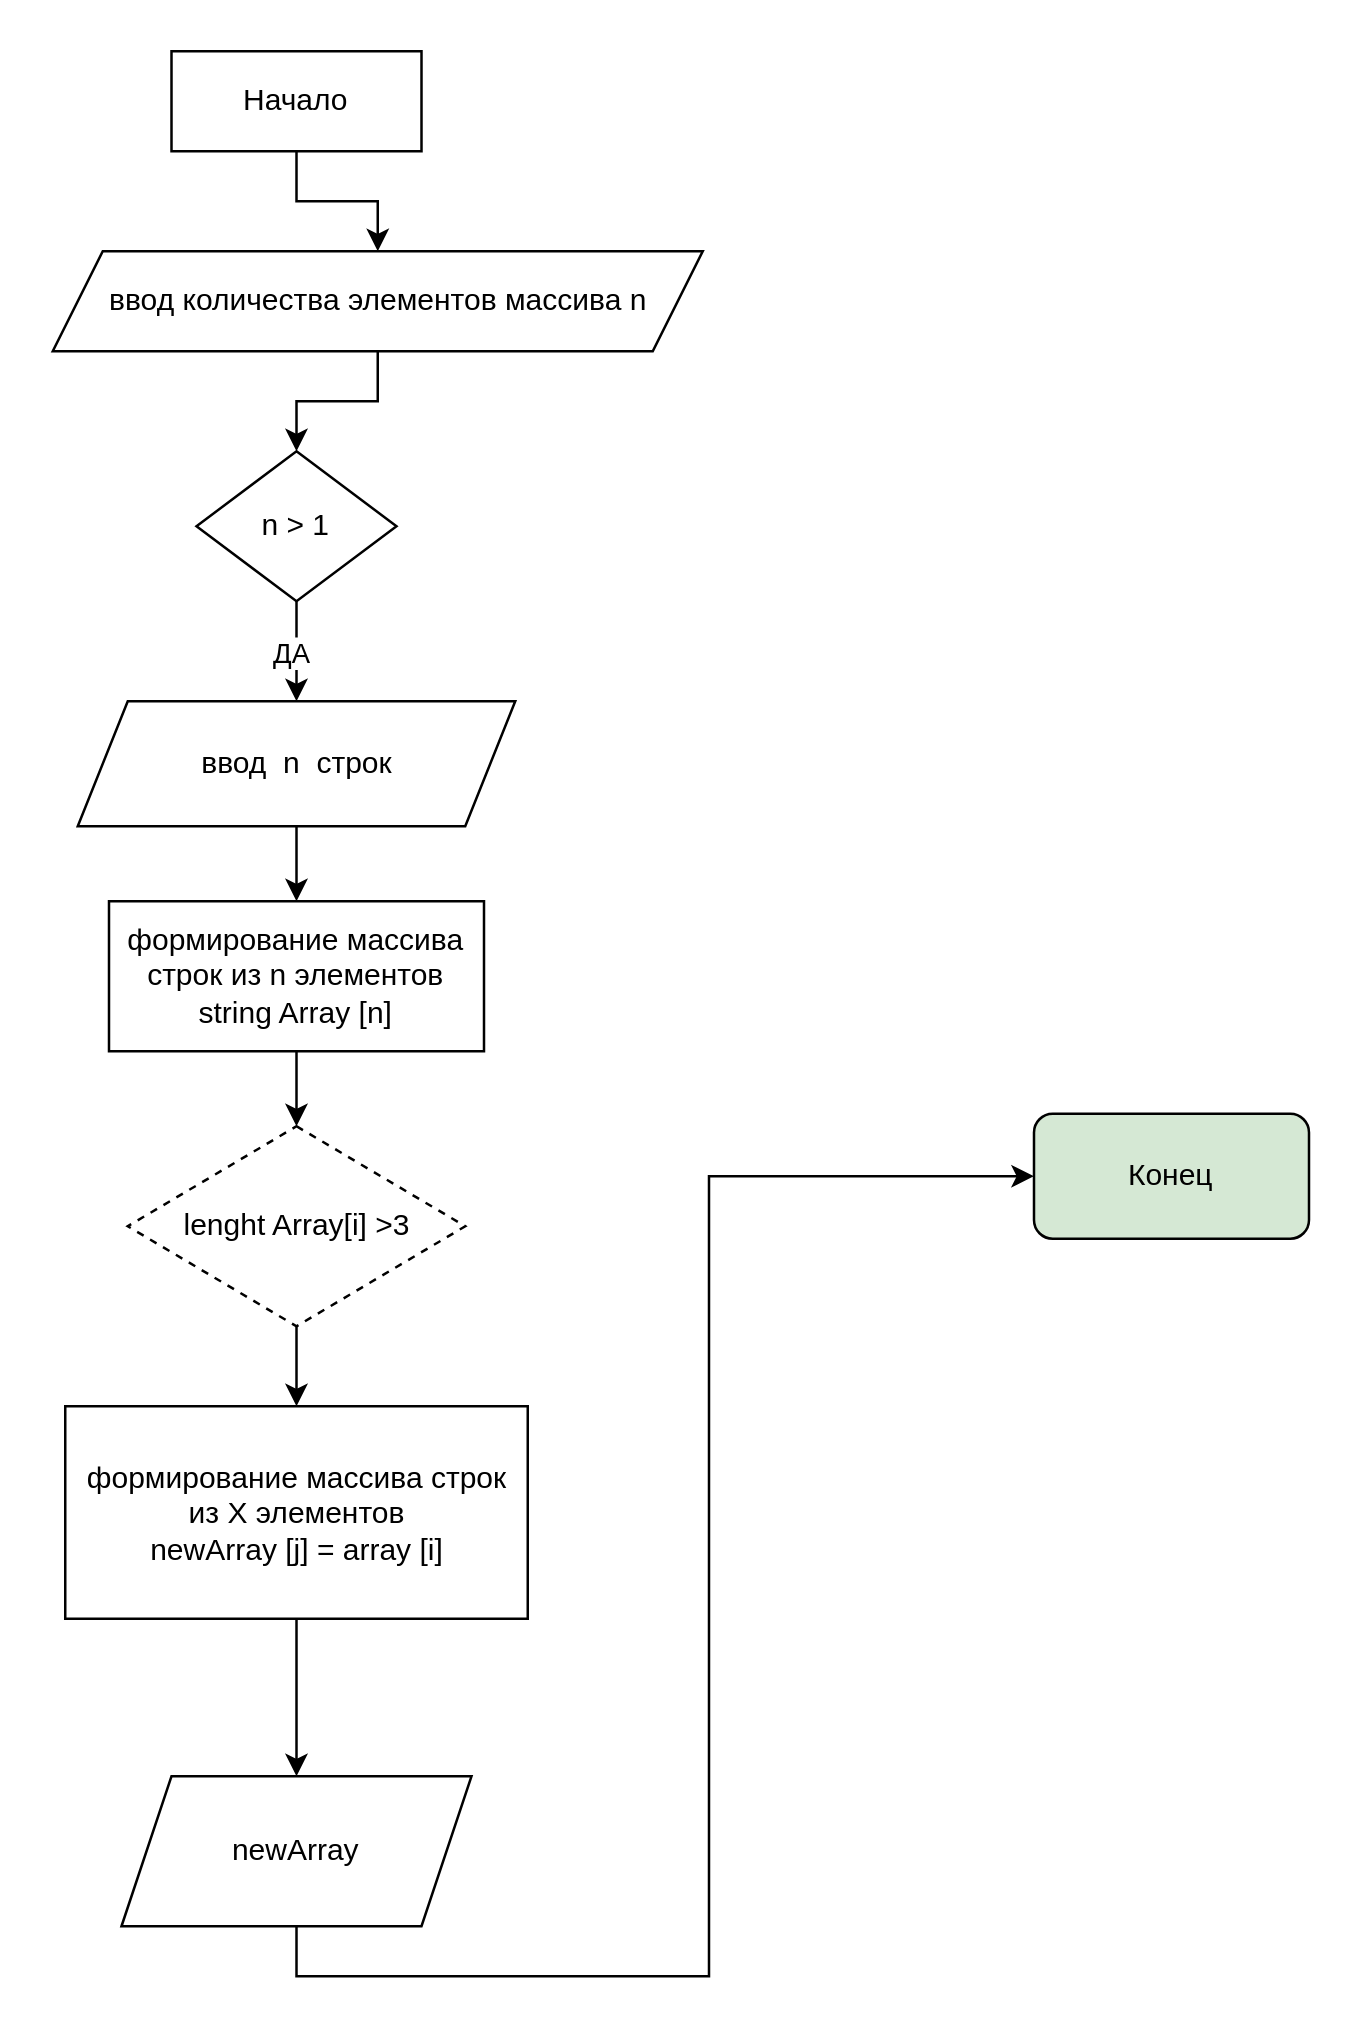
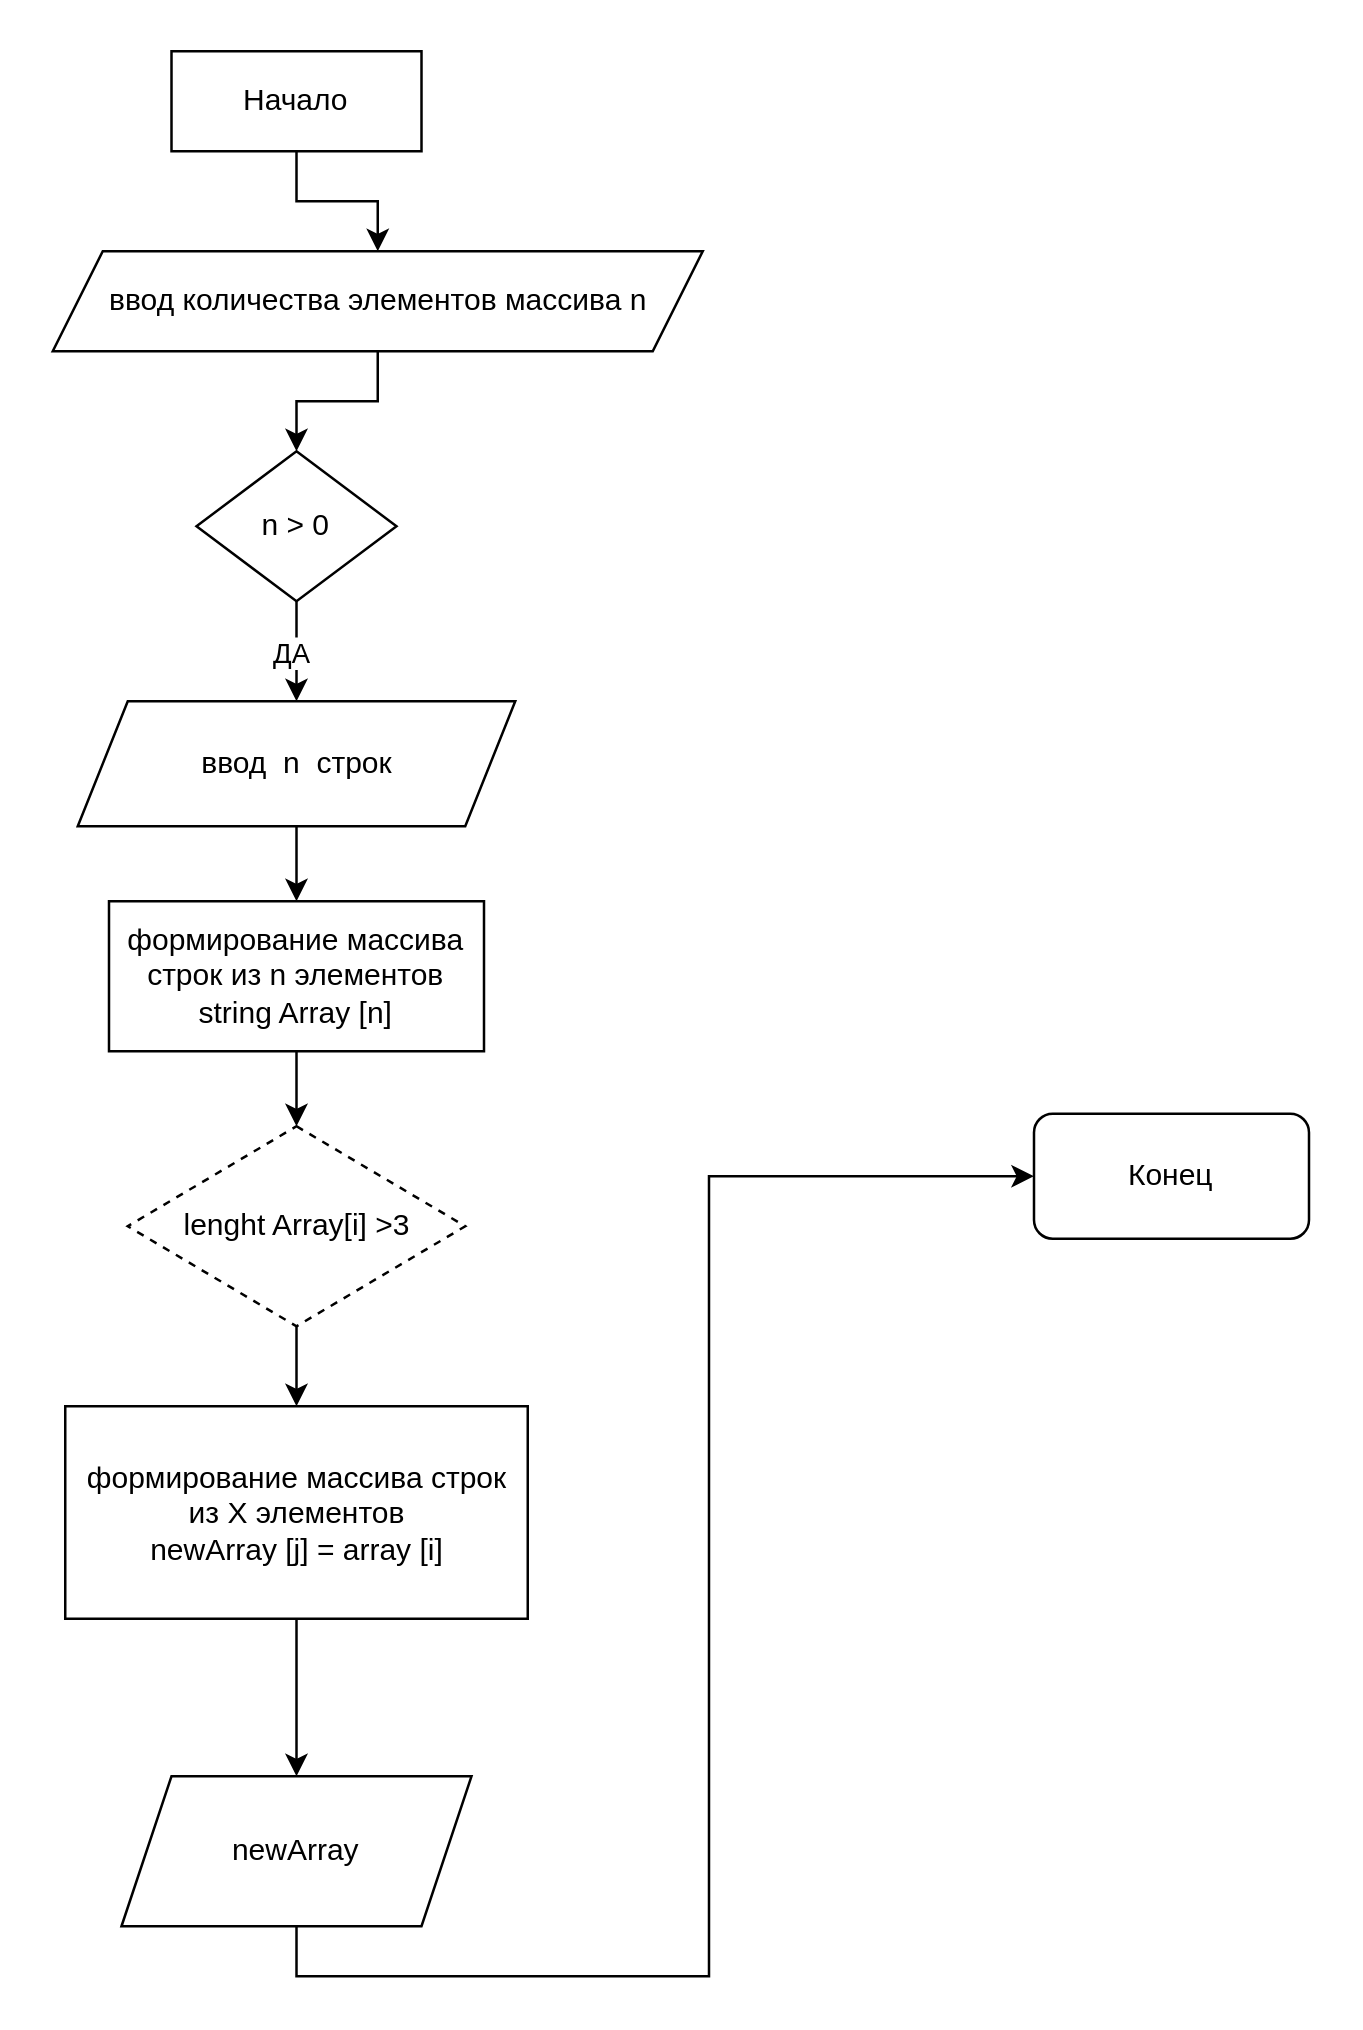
(296, 526) -> (296, 526)
(1171, 1176) -> (1171, 1176)
